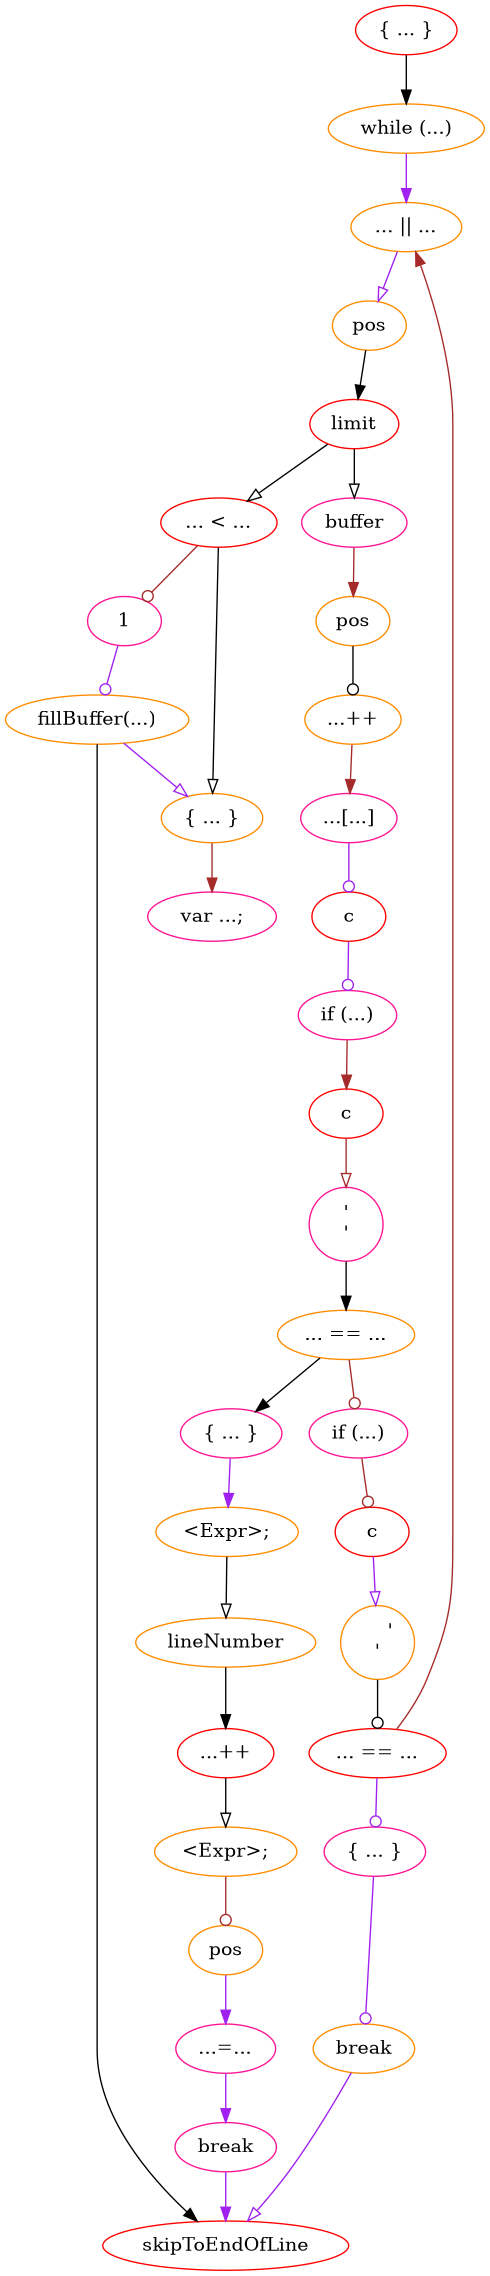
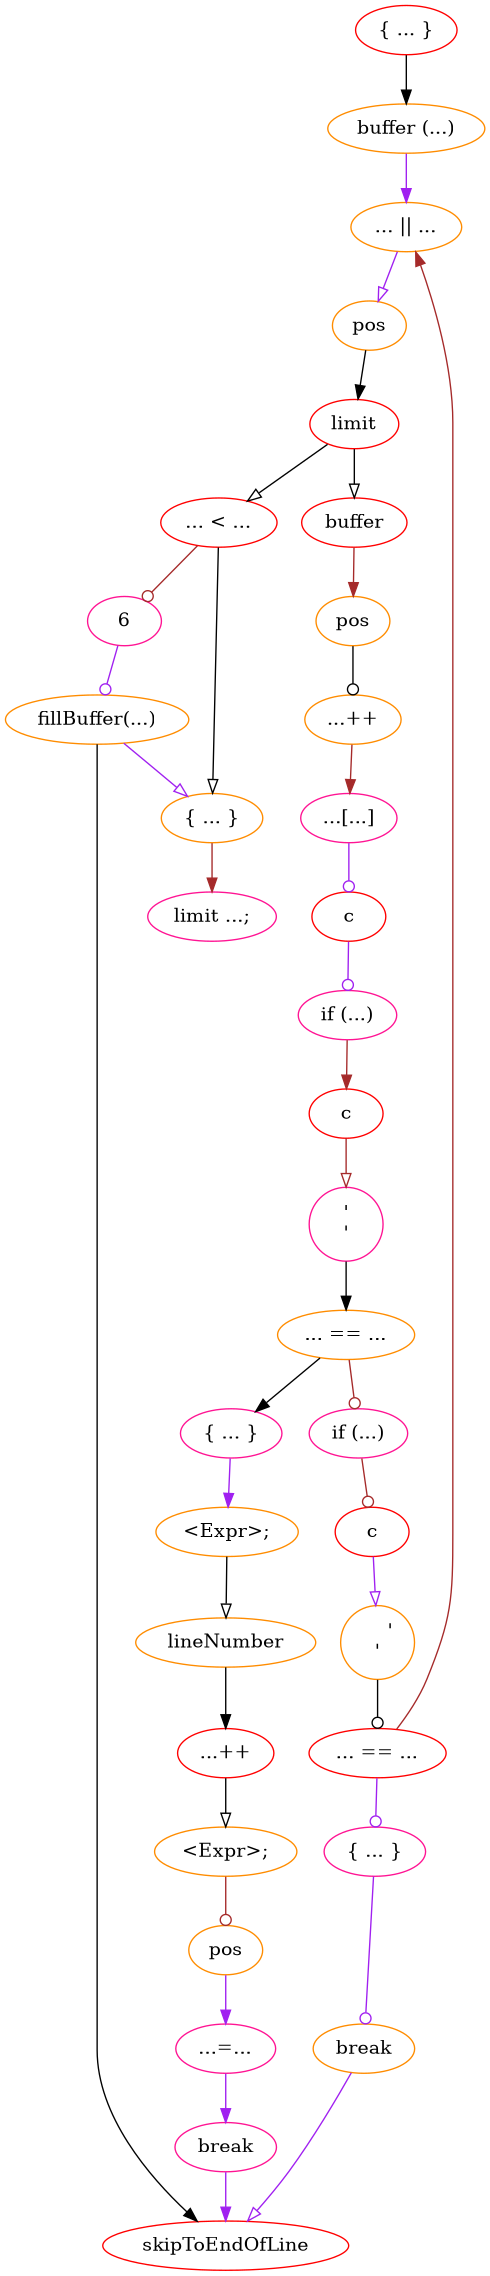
(406, 129) -> (406, 129)
(354, 523) -> (354, 523)
(124, 621) -> (124, 621)
(212, 917) -> (212, 917)
